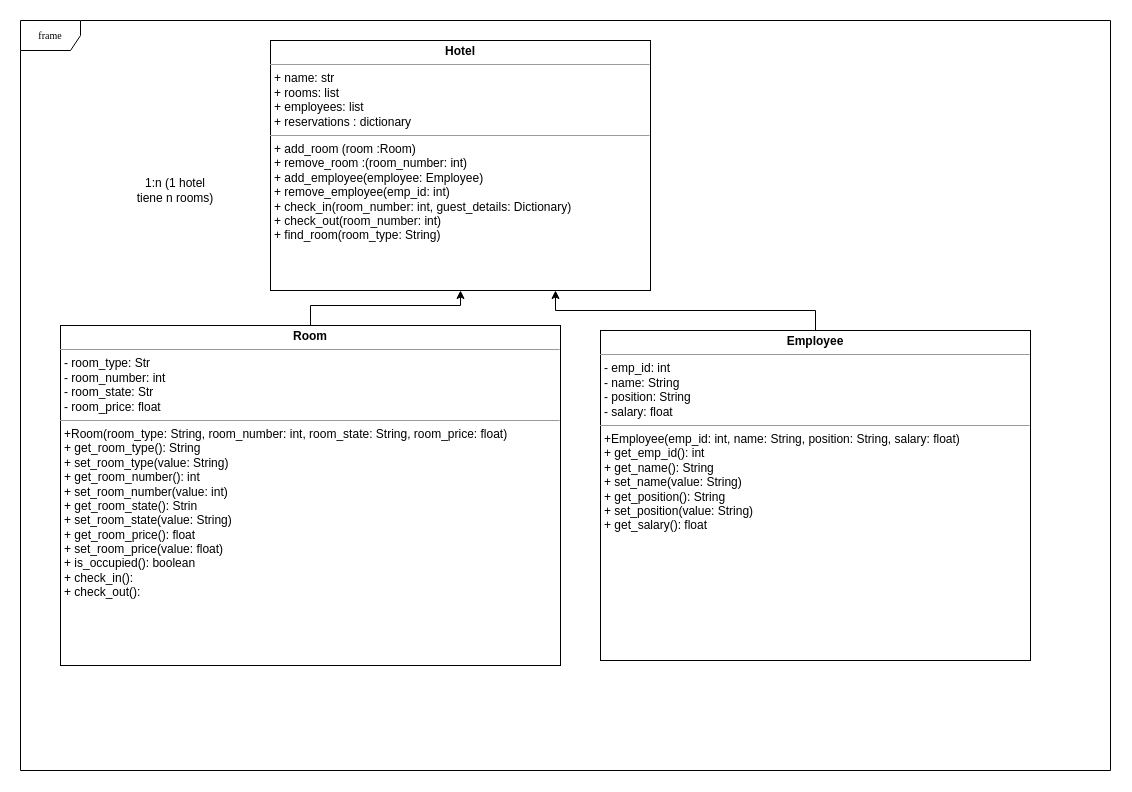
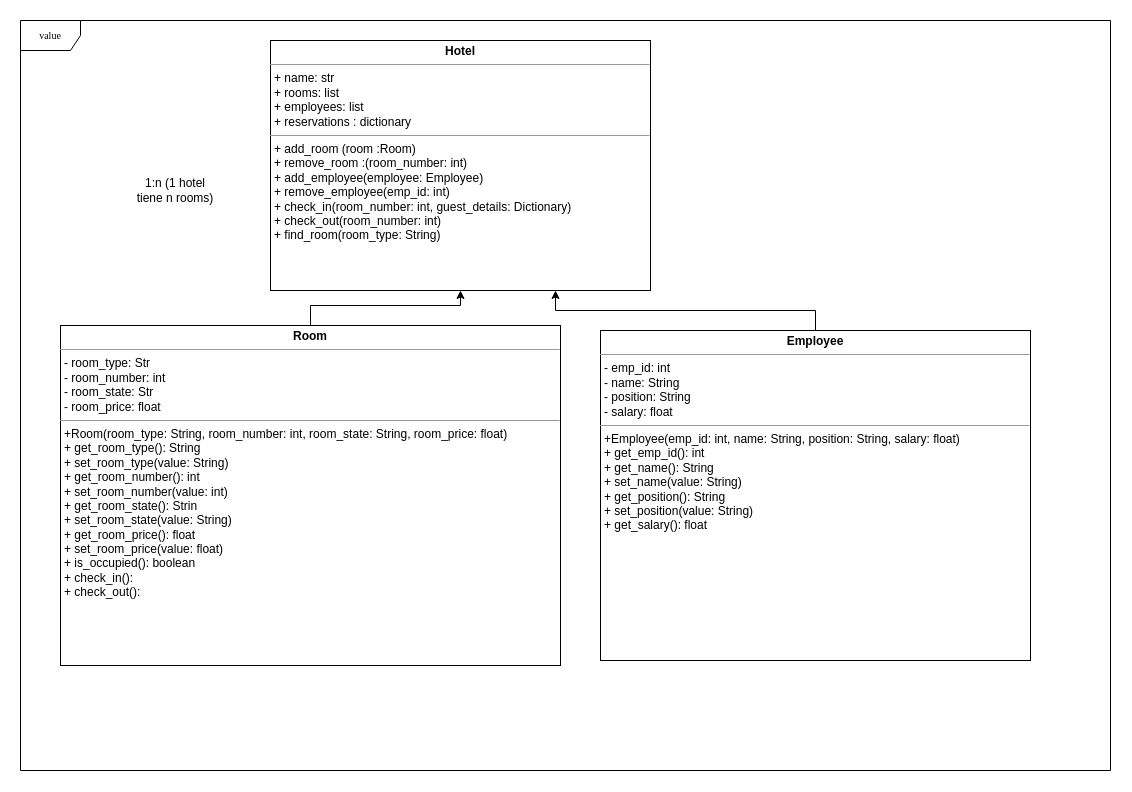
(51, 36) -> (51, 36)
